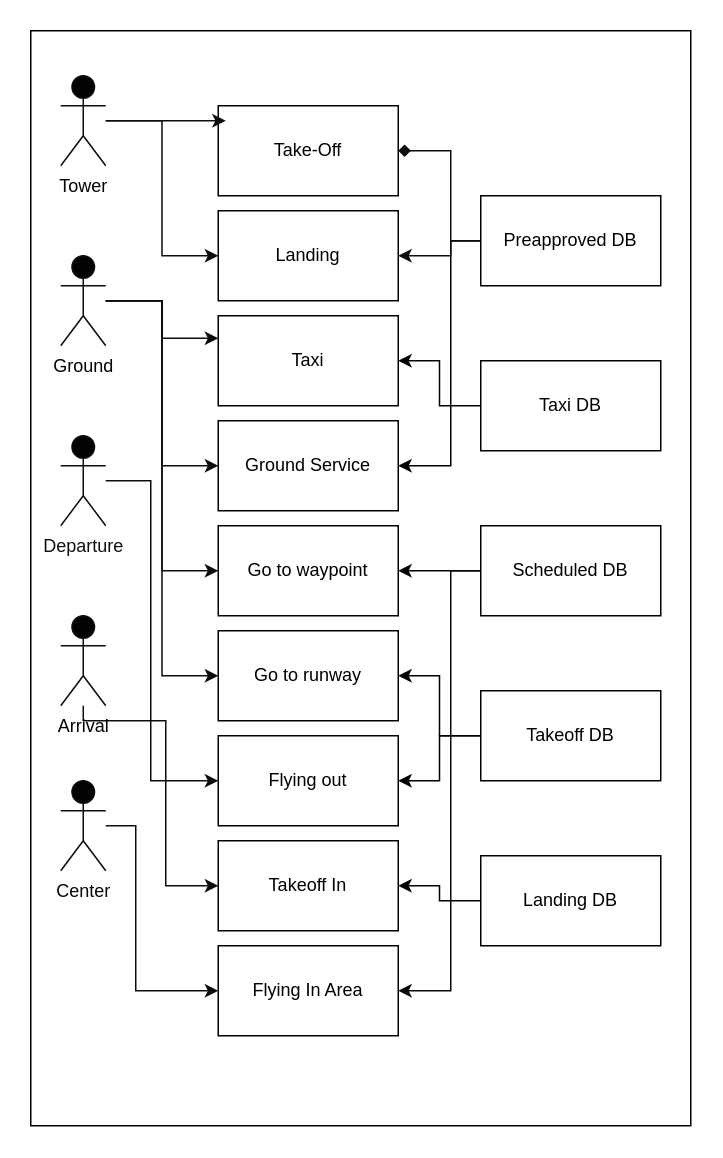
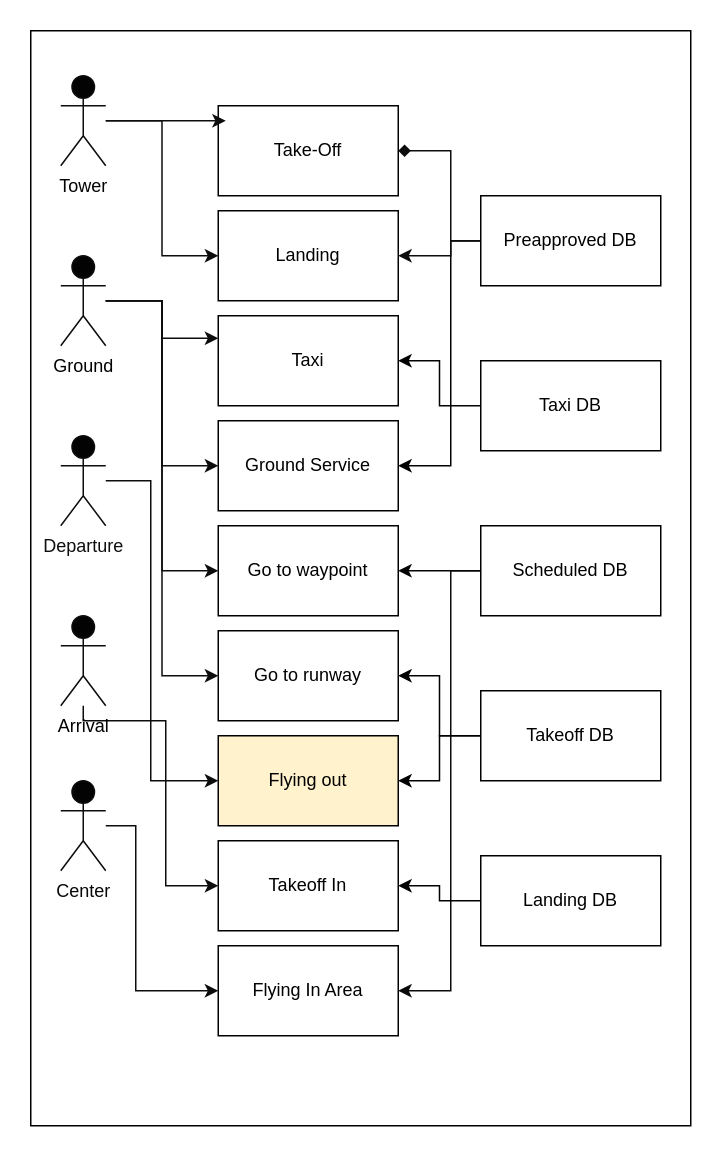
(308, 781) -> (308, 781)
